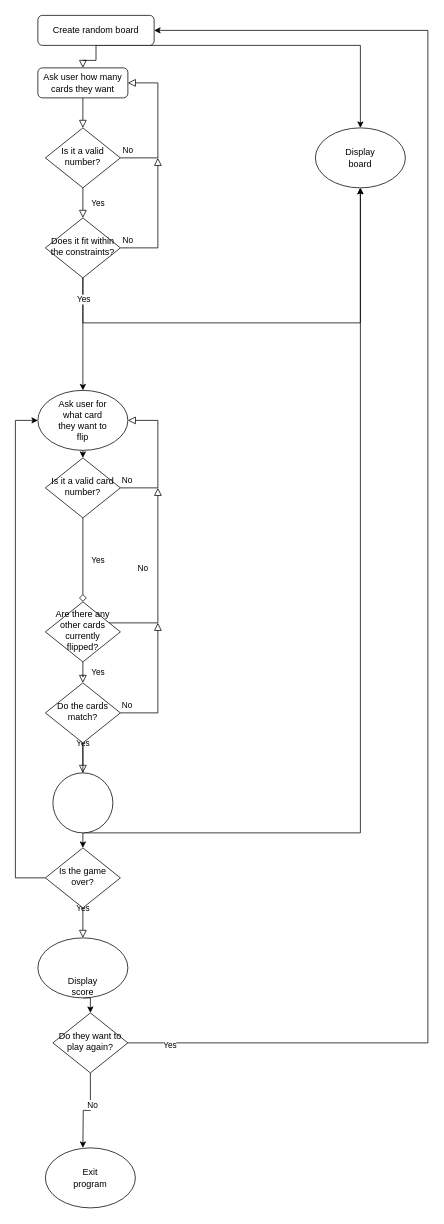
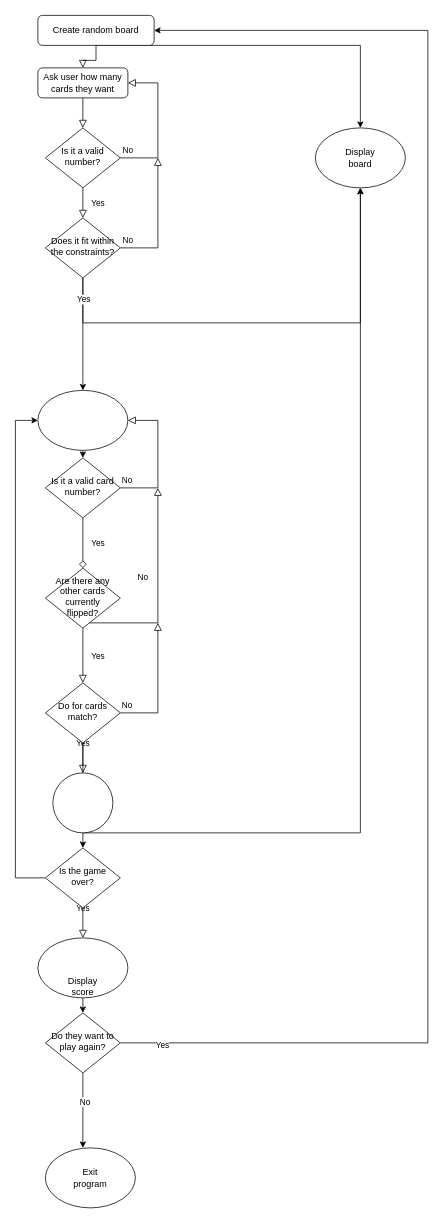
(83, 420) -> none
(83, 632) -> (83, 598)
(83, 711) -> (83, 711)
(90, 1043) -> (83, 1043)
